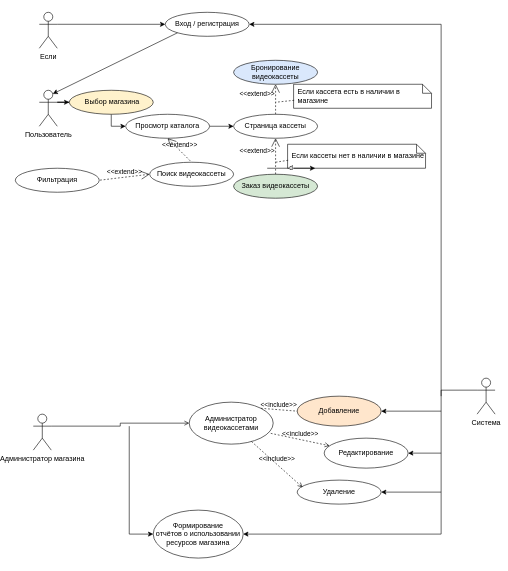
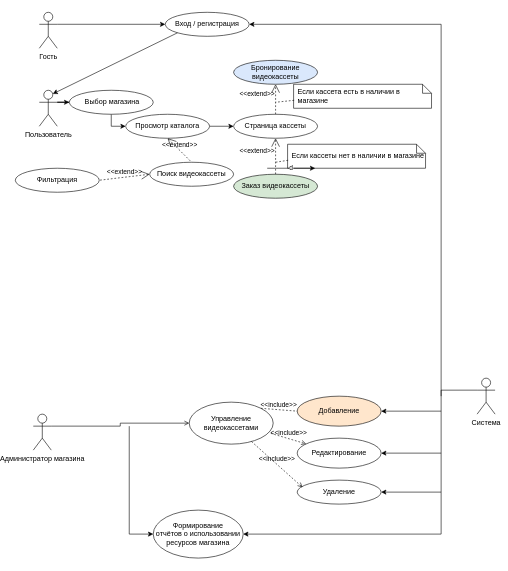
(49, 57) -> (49, 57)
(111, 102) -> (111, 102)
(231, 423) -> (231, 423)
(366, 453) -> (339, 453)
